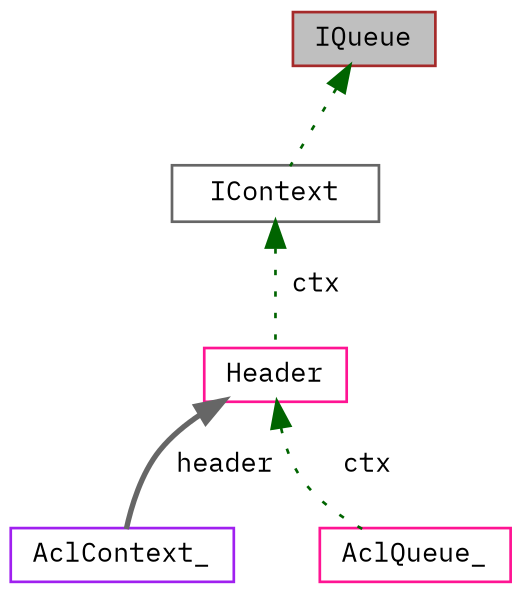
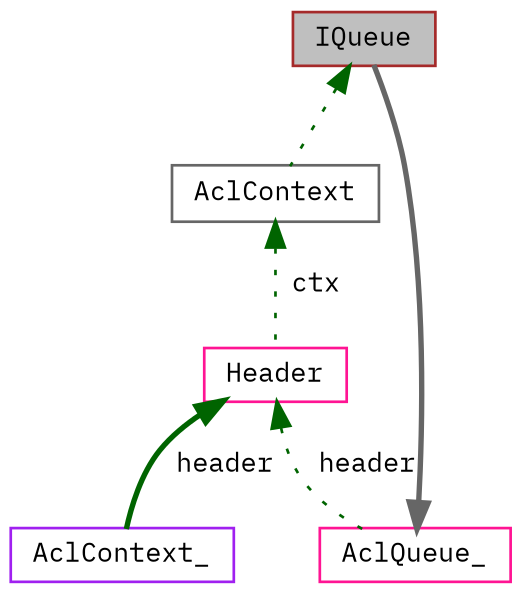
(275, 194) -> (275, 194)
none -> (418, 281)
(151, 463) -> (151, 463)
(360, 465) -> (360, 465)
